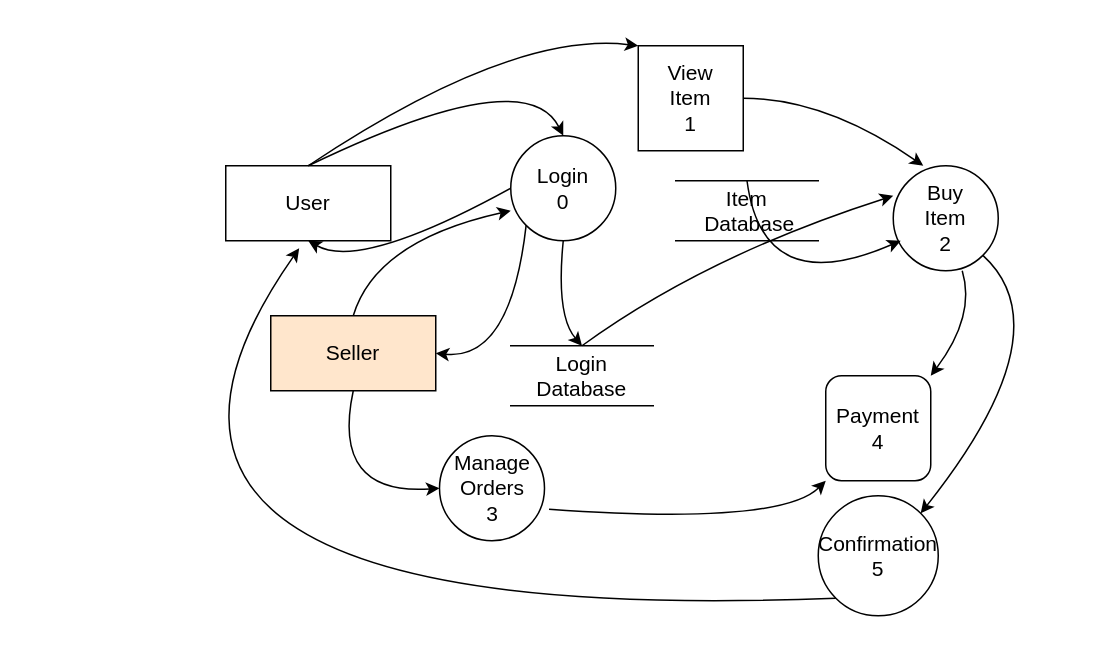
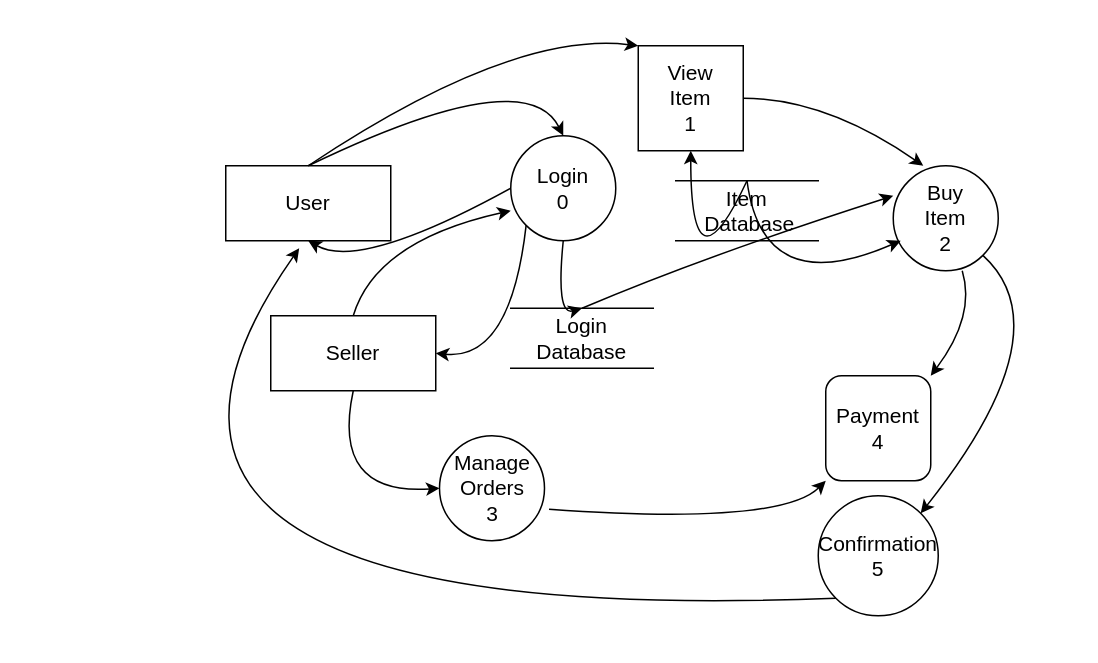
none -> (701, 233)
(353, 353) -> (353, 353)
(582, 376) -> (582, 338)
